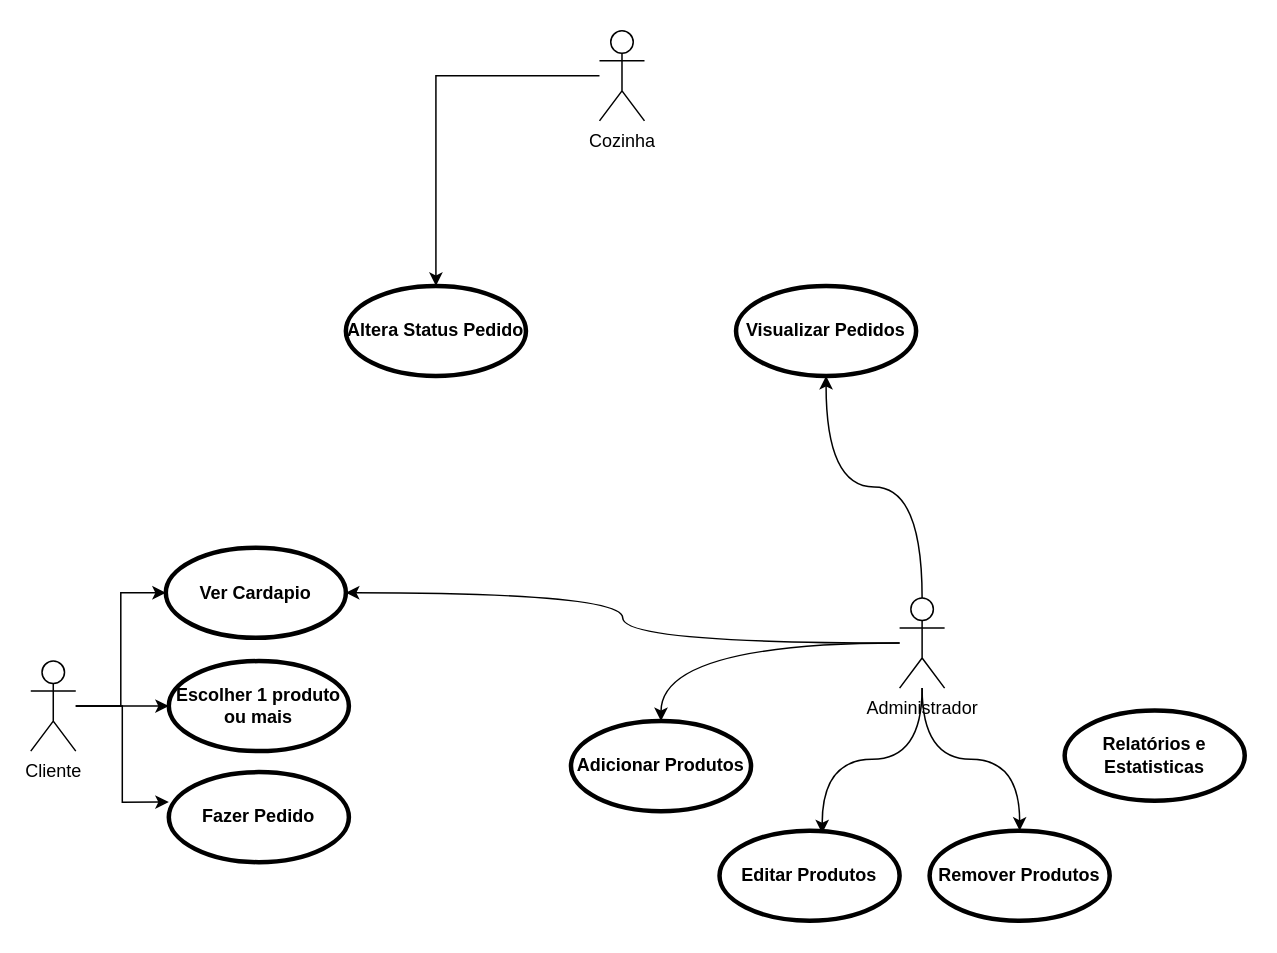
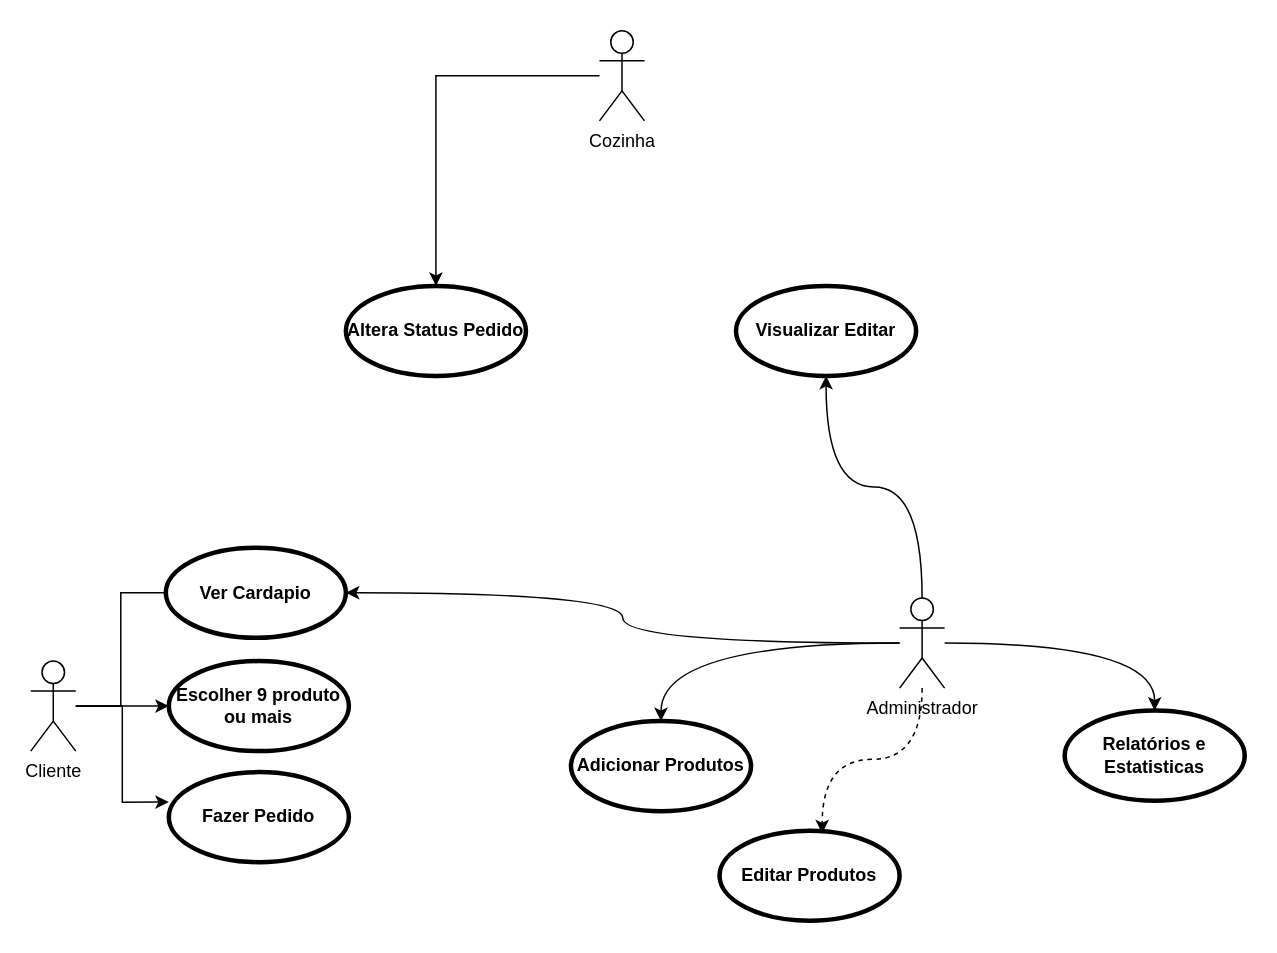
(826, 331) -> (826, 331)
(154, 593) -> (158, 593)
none -> (1058, 649)
(259, 706) -> (259, 706)
(865, 759) -> (865, 759)
(974, 759) -> none
(1019, 875) -> none
